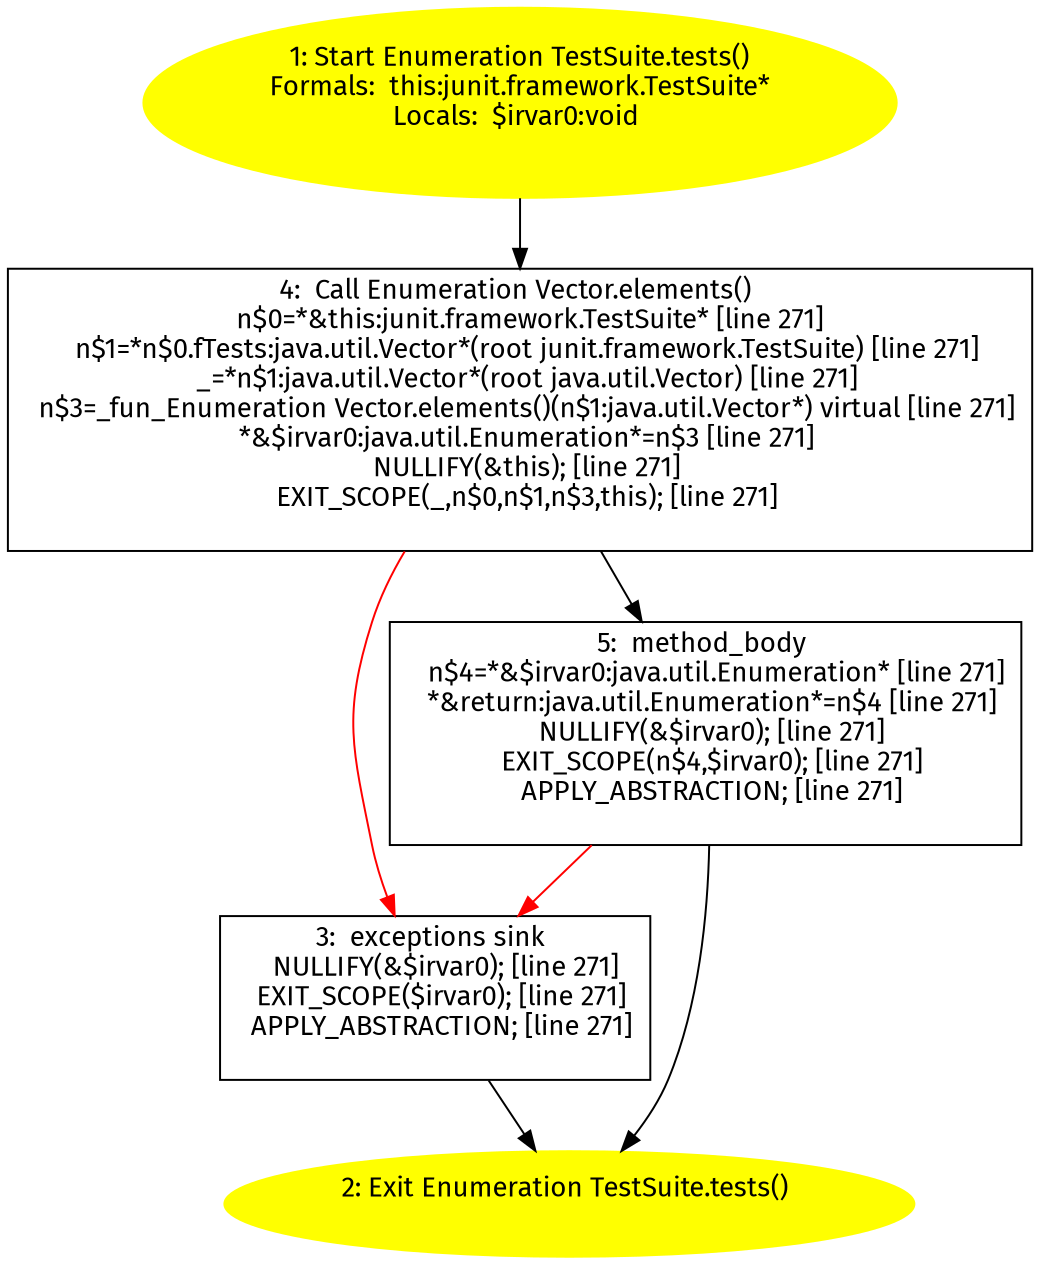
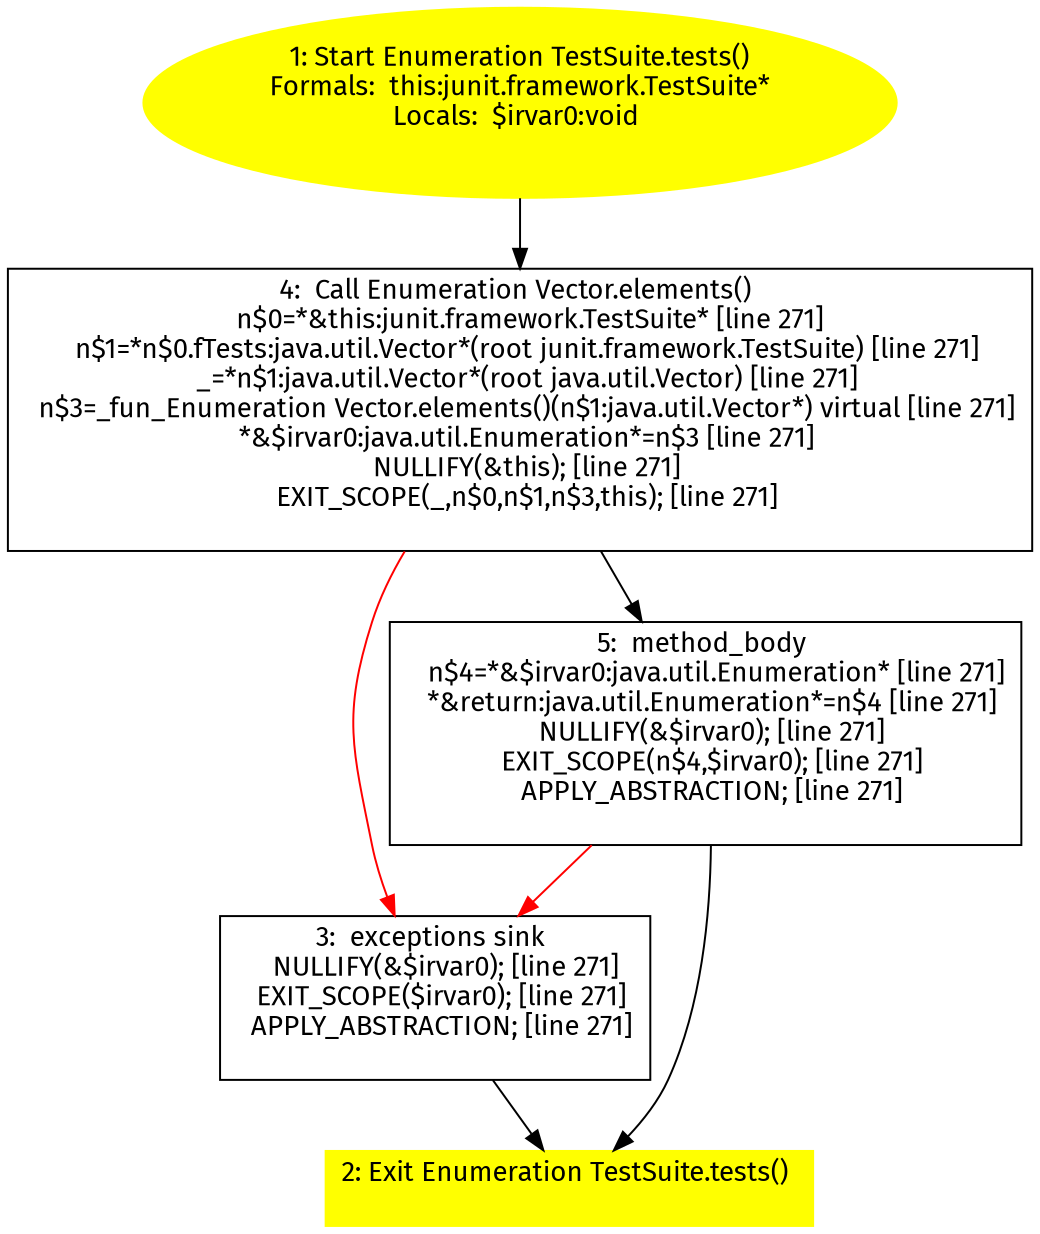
(569, 1204) -> (569, 1188)
